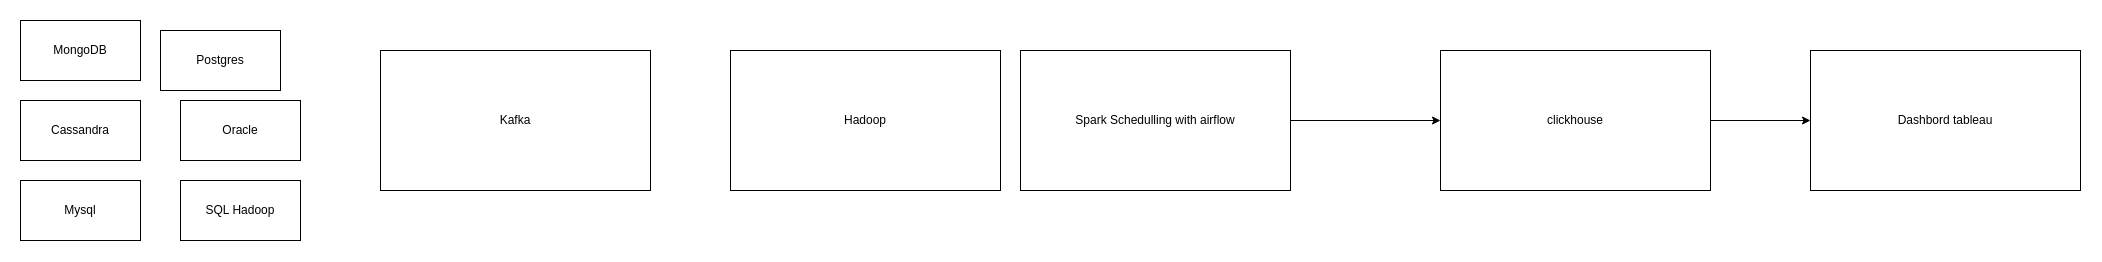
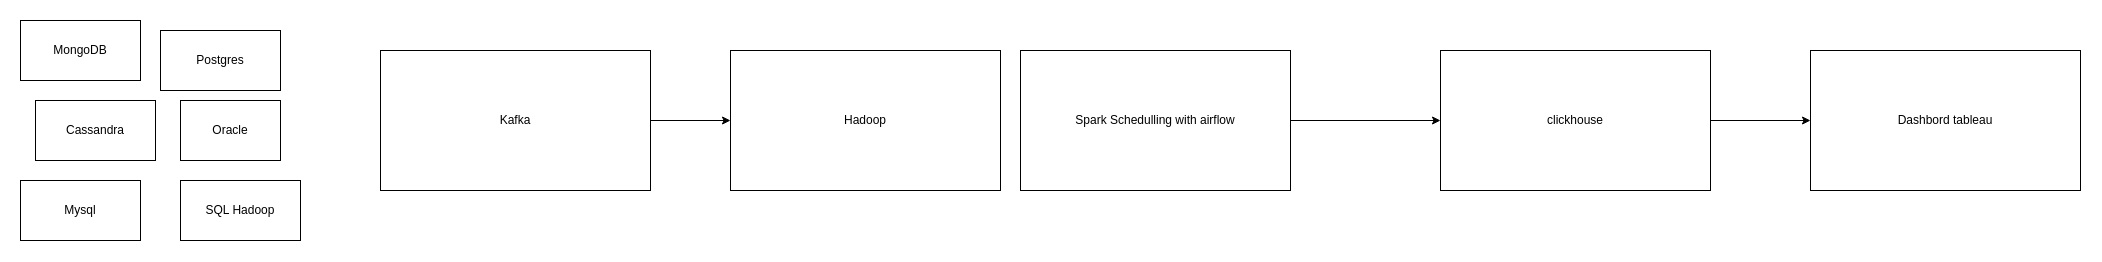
none -> (687, 121)
(81, 131) -> (96, 131)
(241, 131) -> (231, 131)
